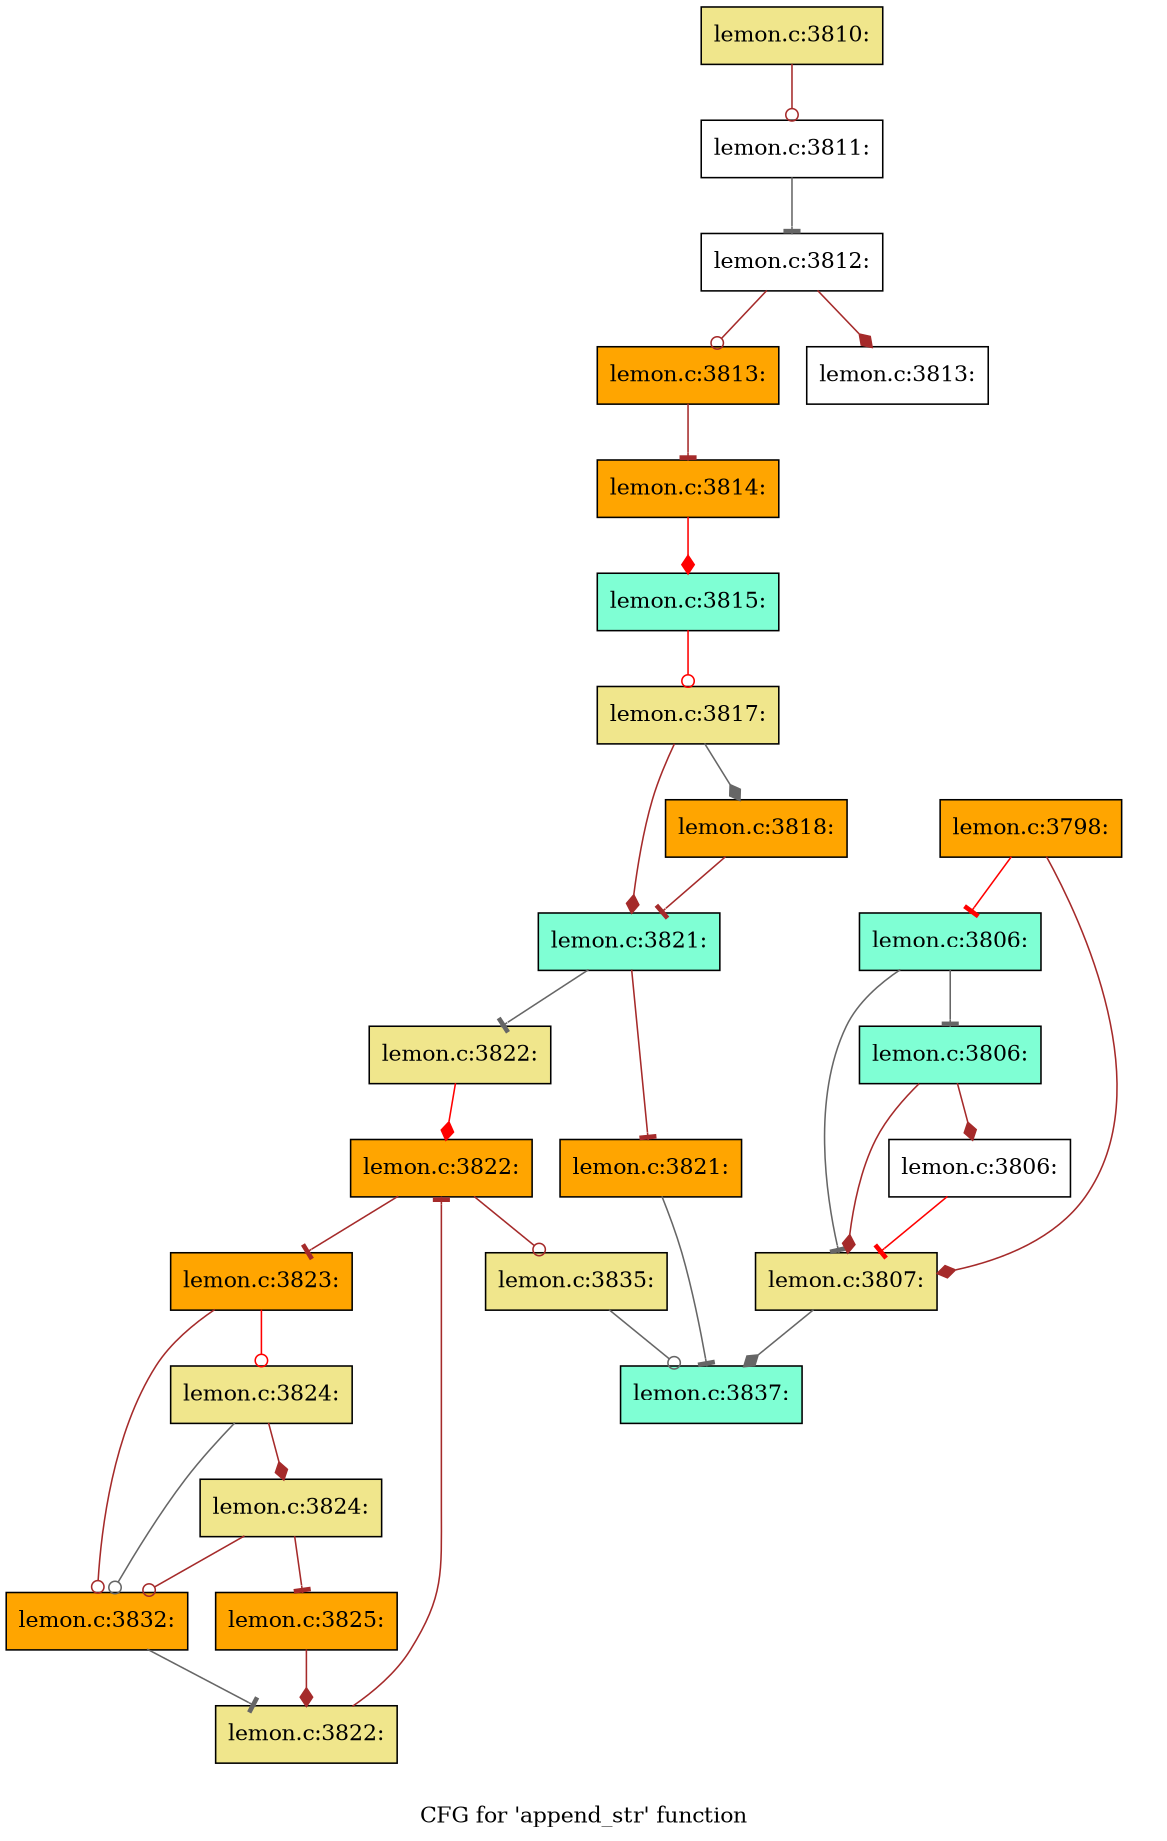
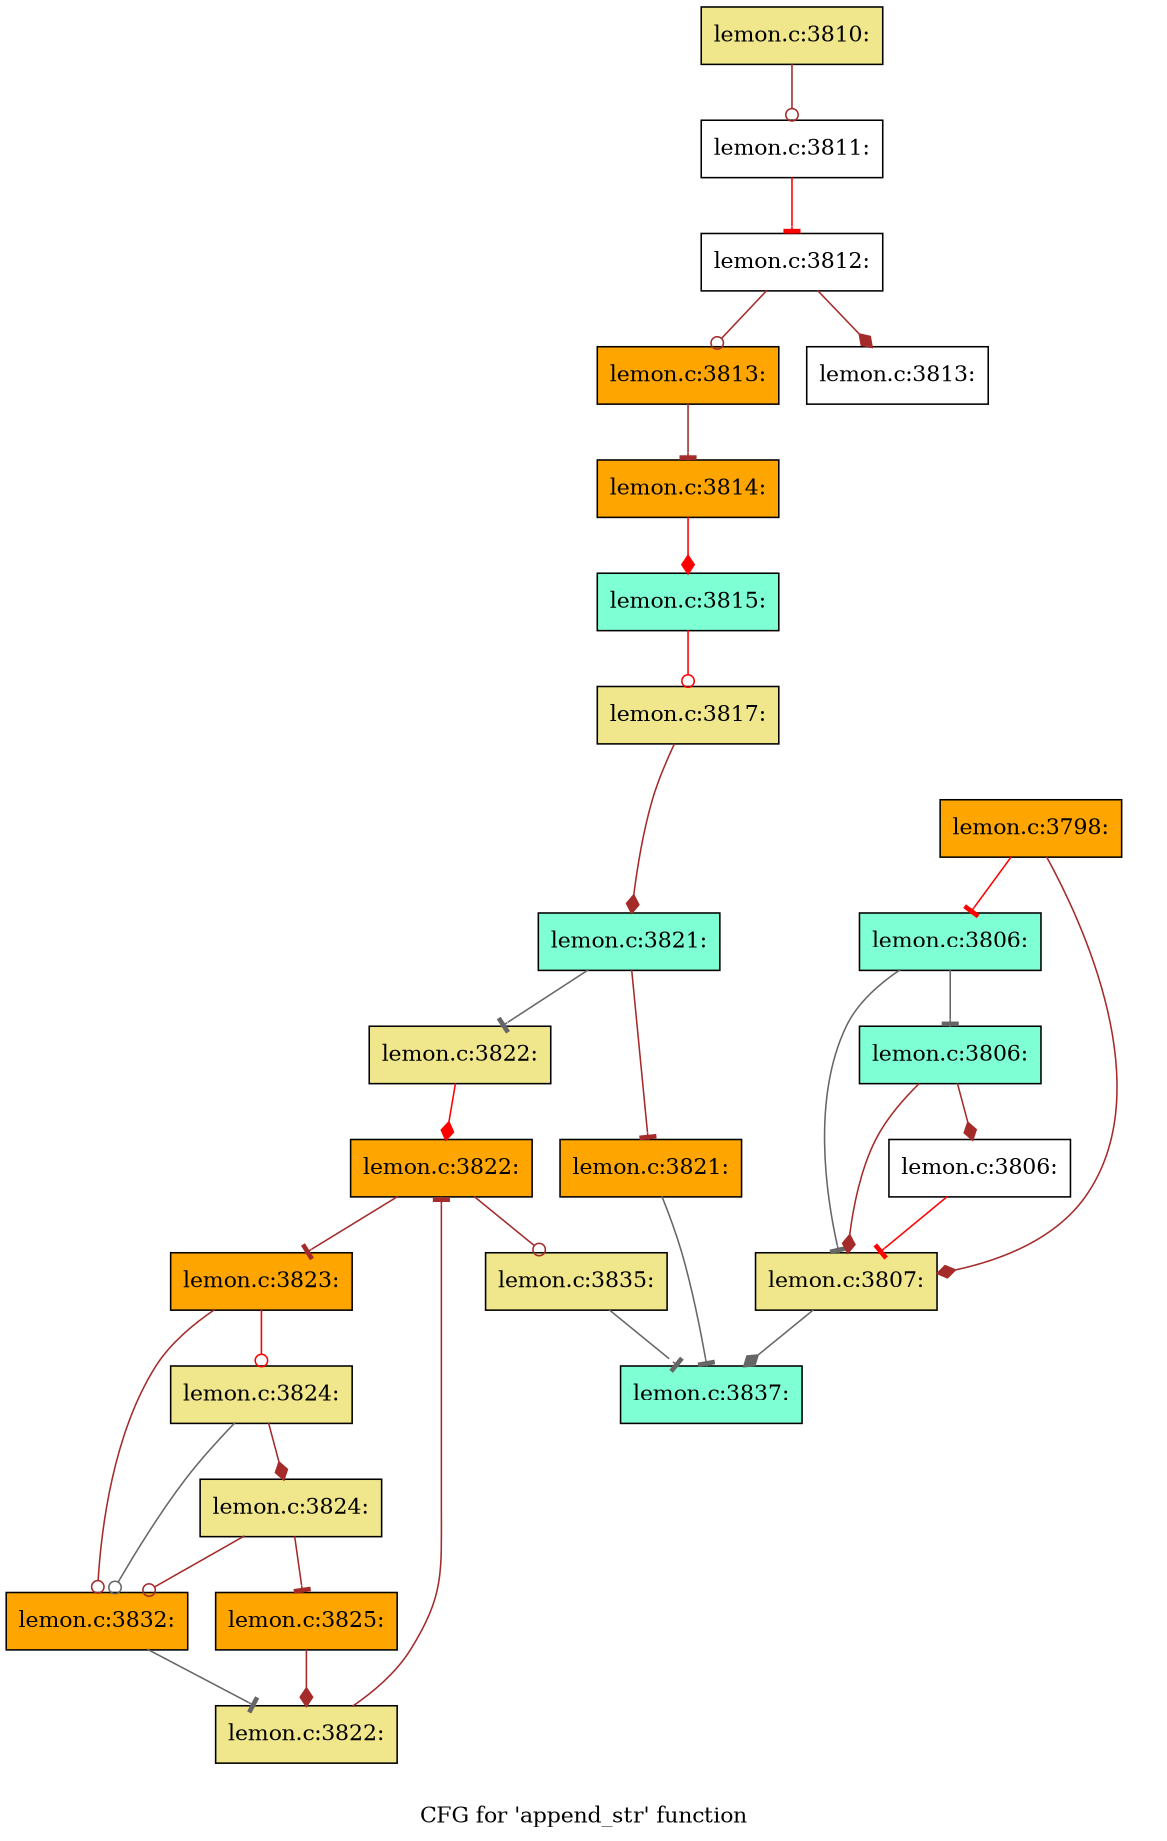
(792, 202) -> (792, 202)
(756, 828) -> none
(639, 1334) -> (639, 1334)
